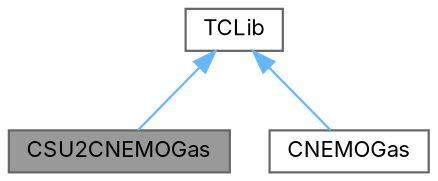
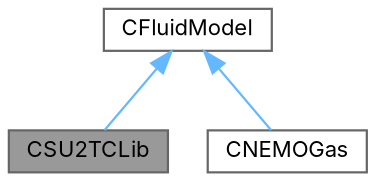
(234, 30) -> (188, 30)
(119, 151) -> (88, 151)
